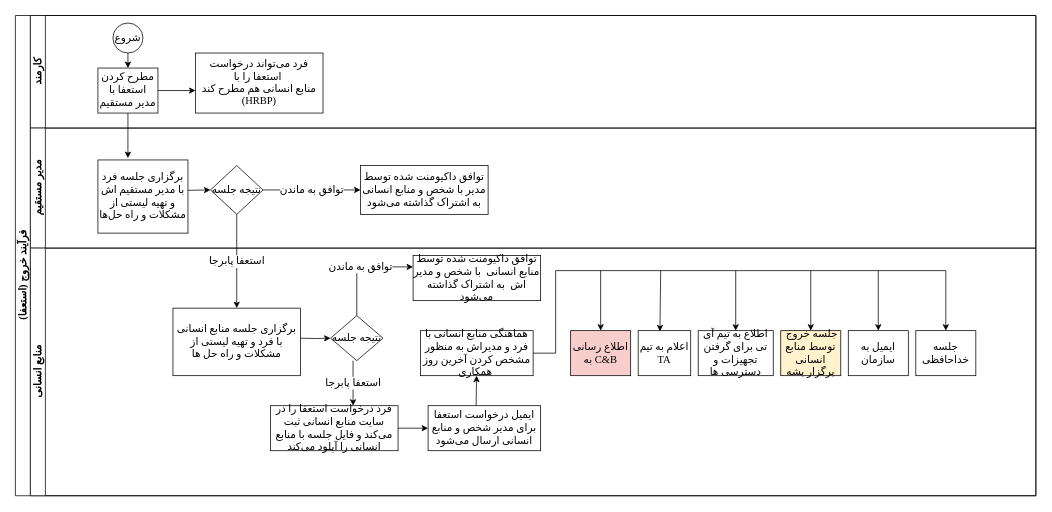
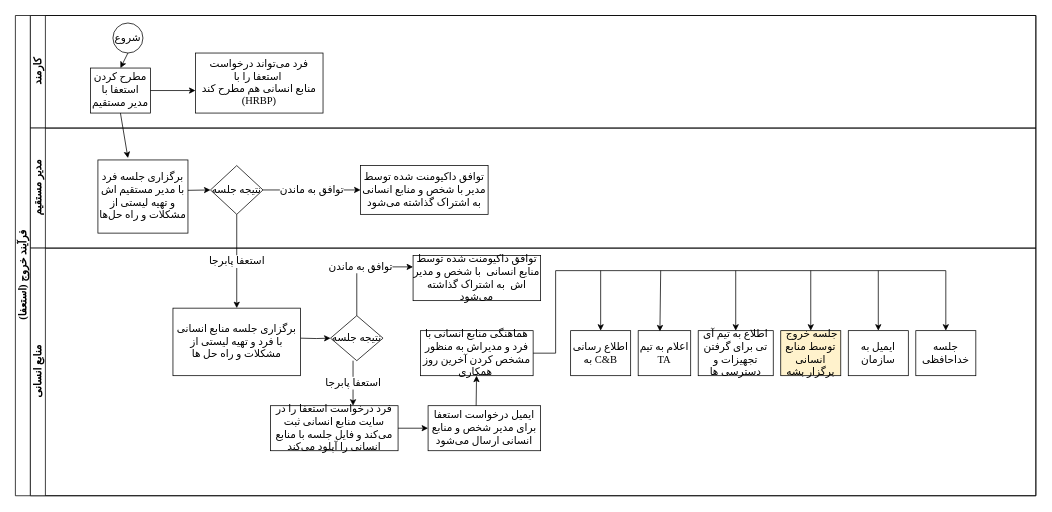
(128, 90) -> (120, 90)
(600, 353) -> (600, 353)
